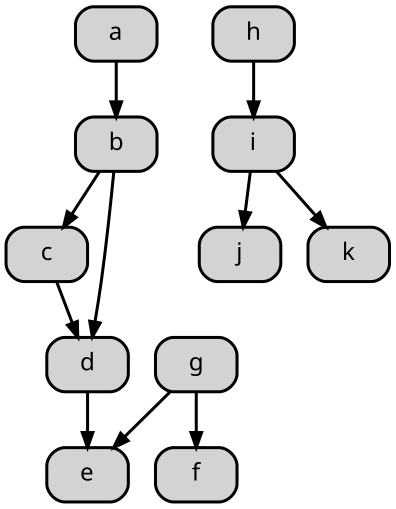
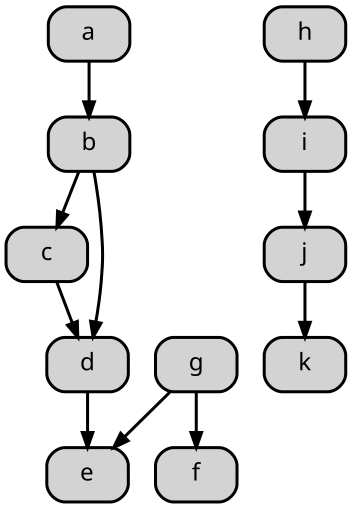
(296, 194) -> (305, 302)
